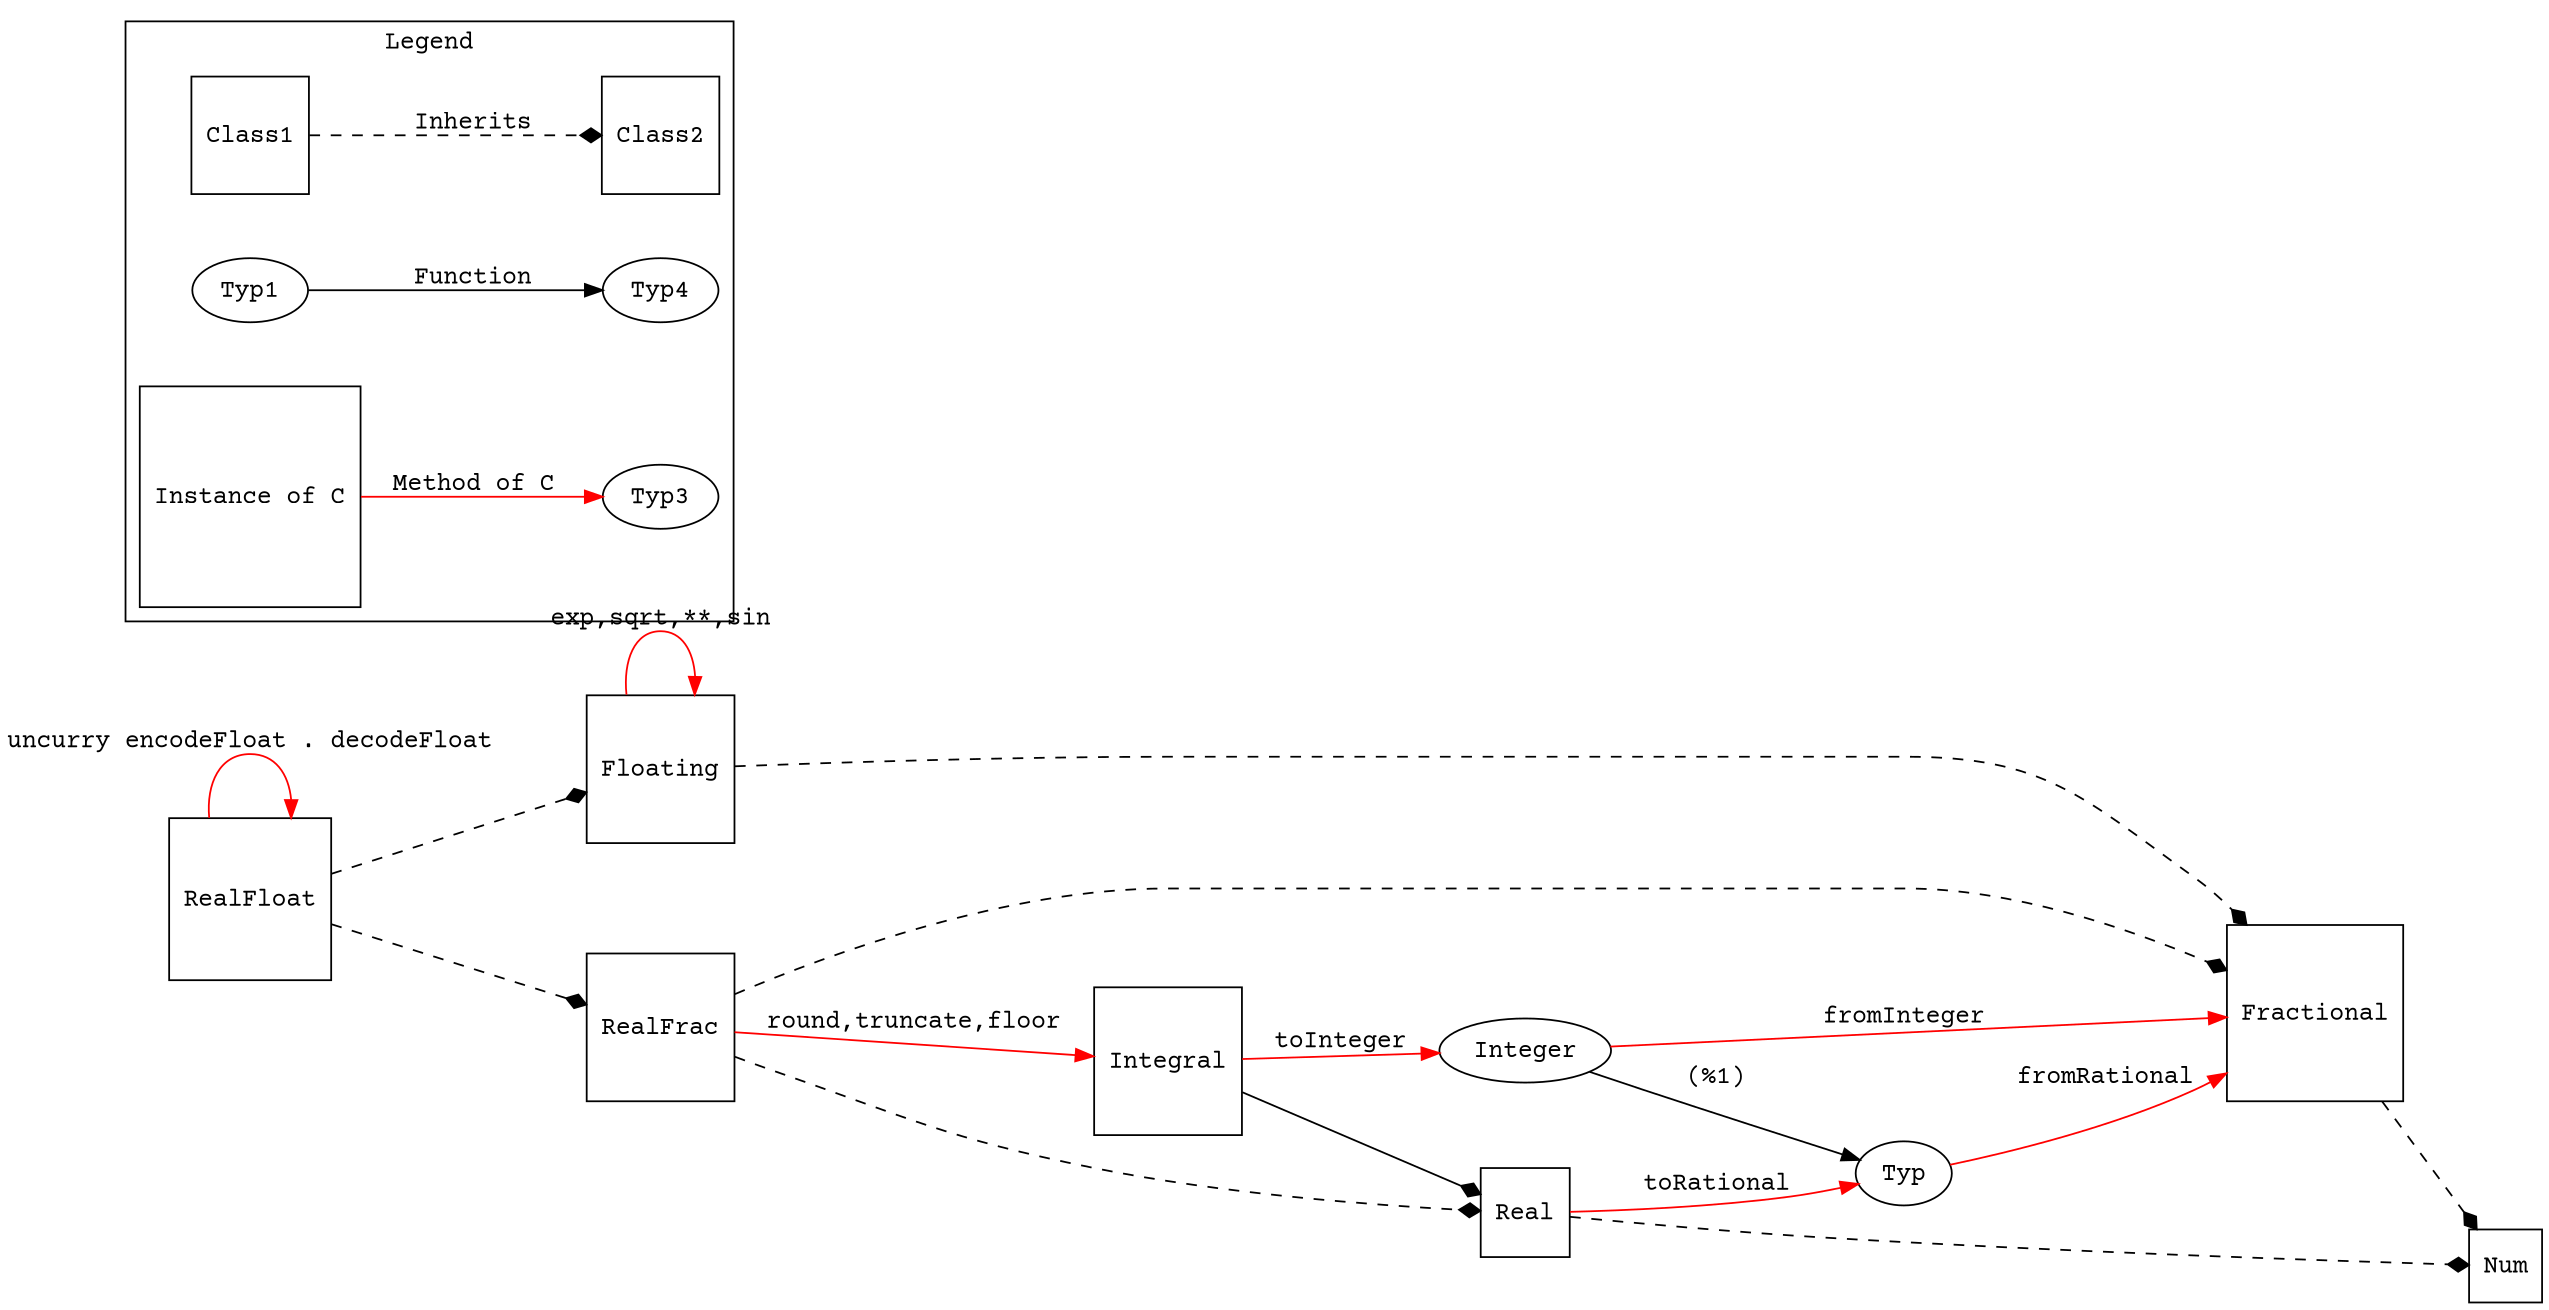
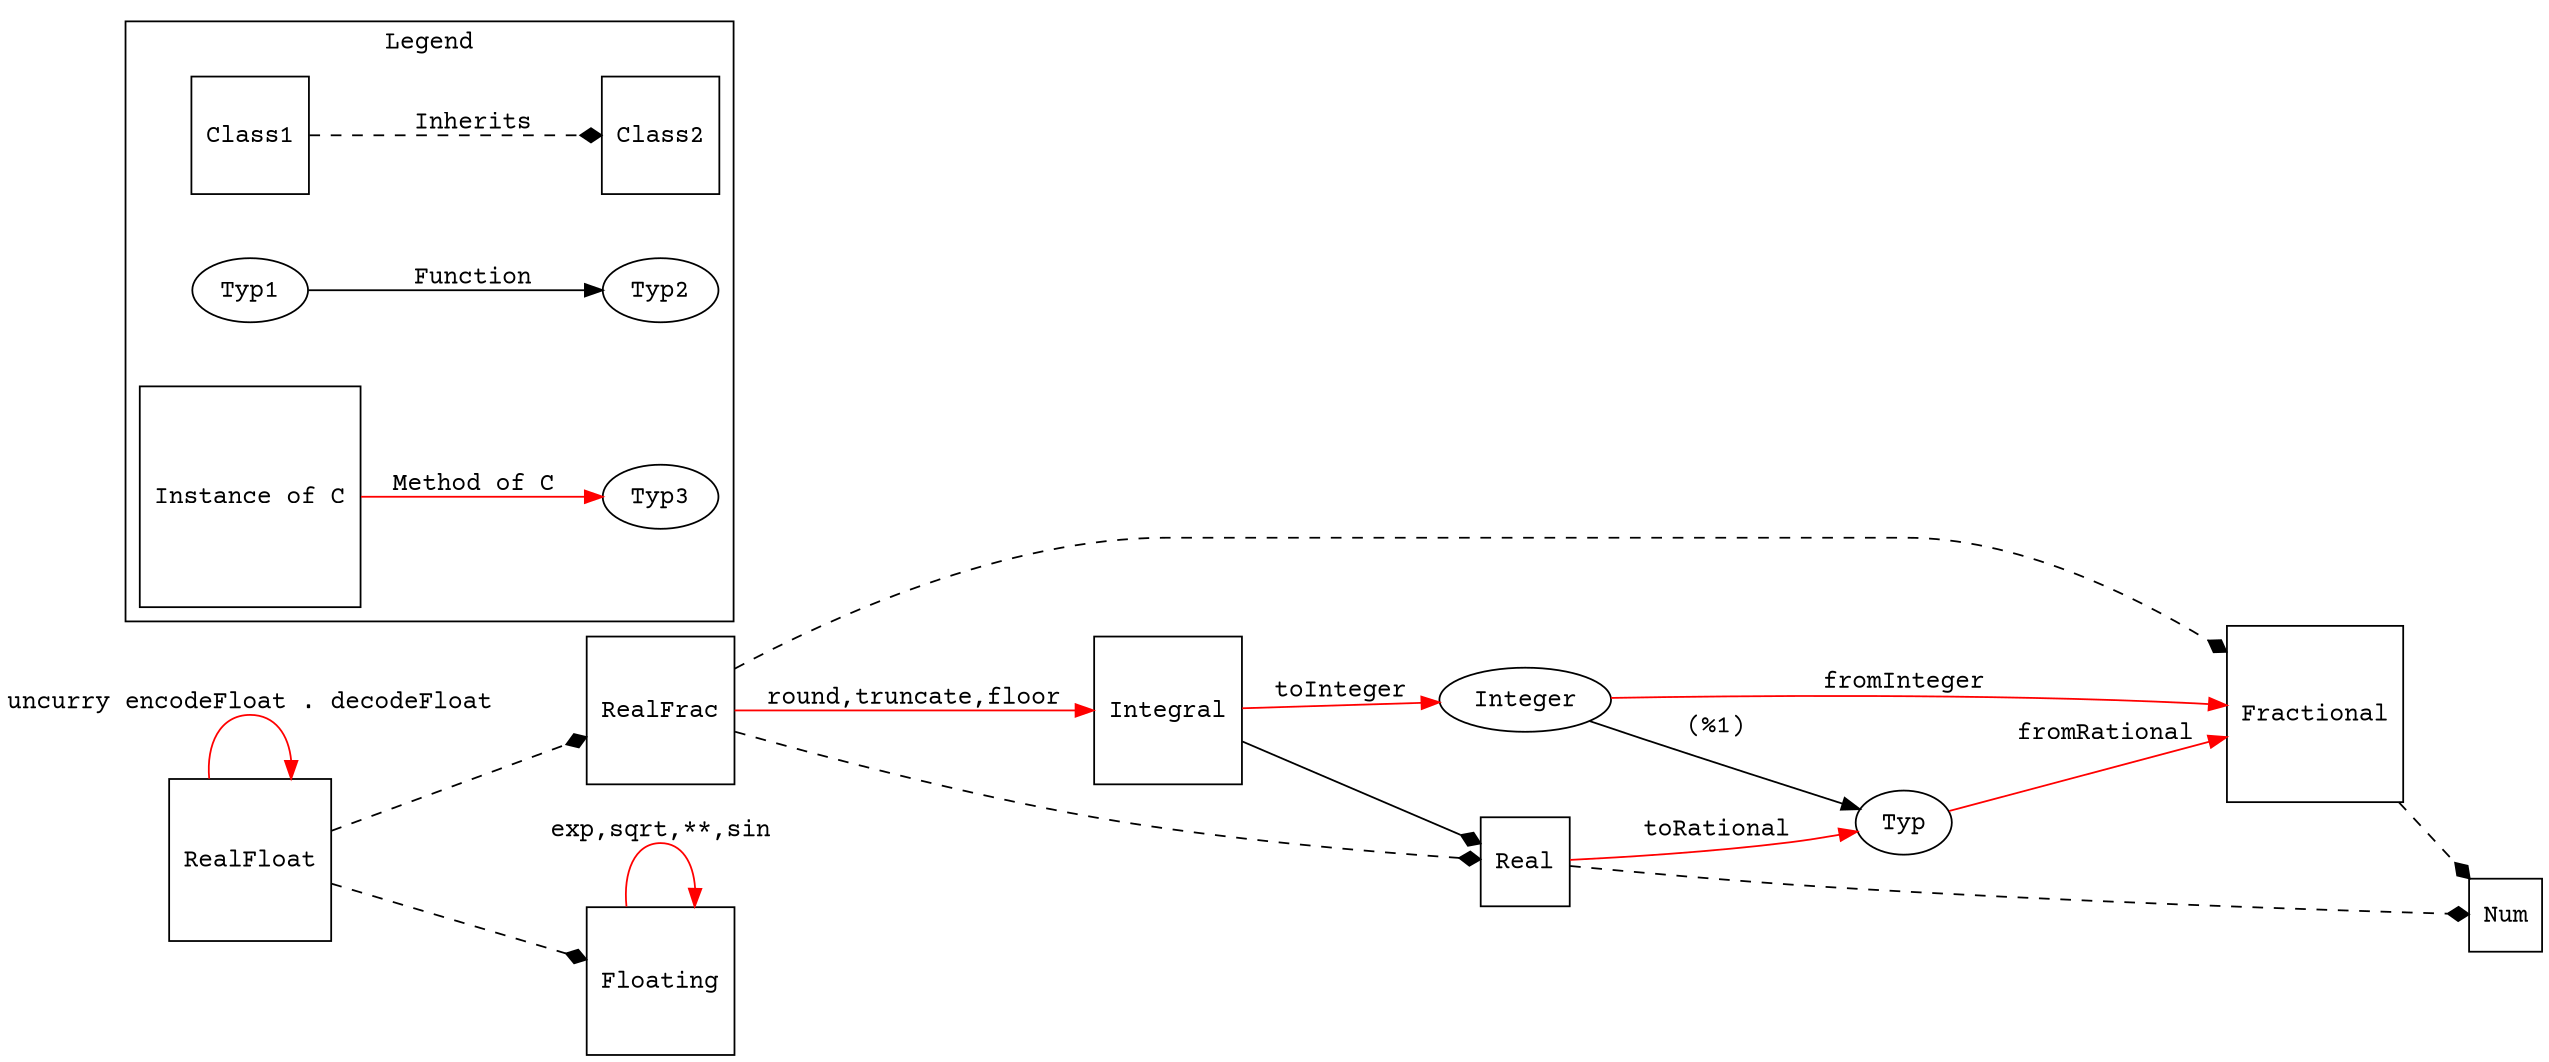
(661, 290) -> (661, 290)
(1505, 757) -> none
